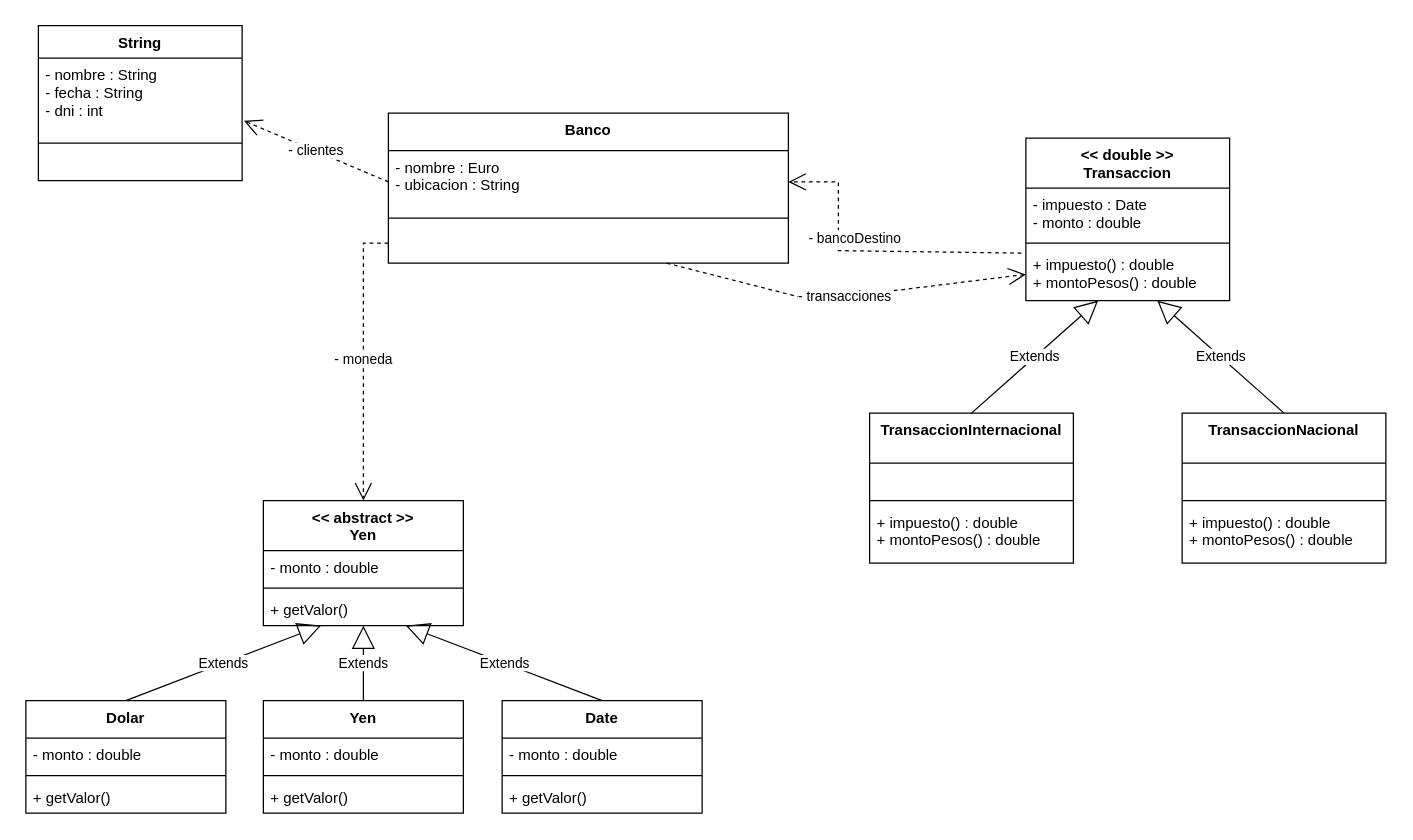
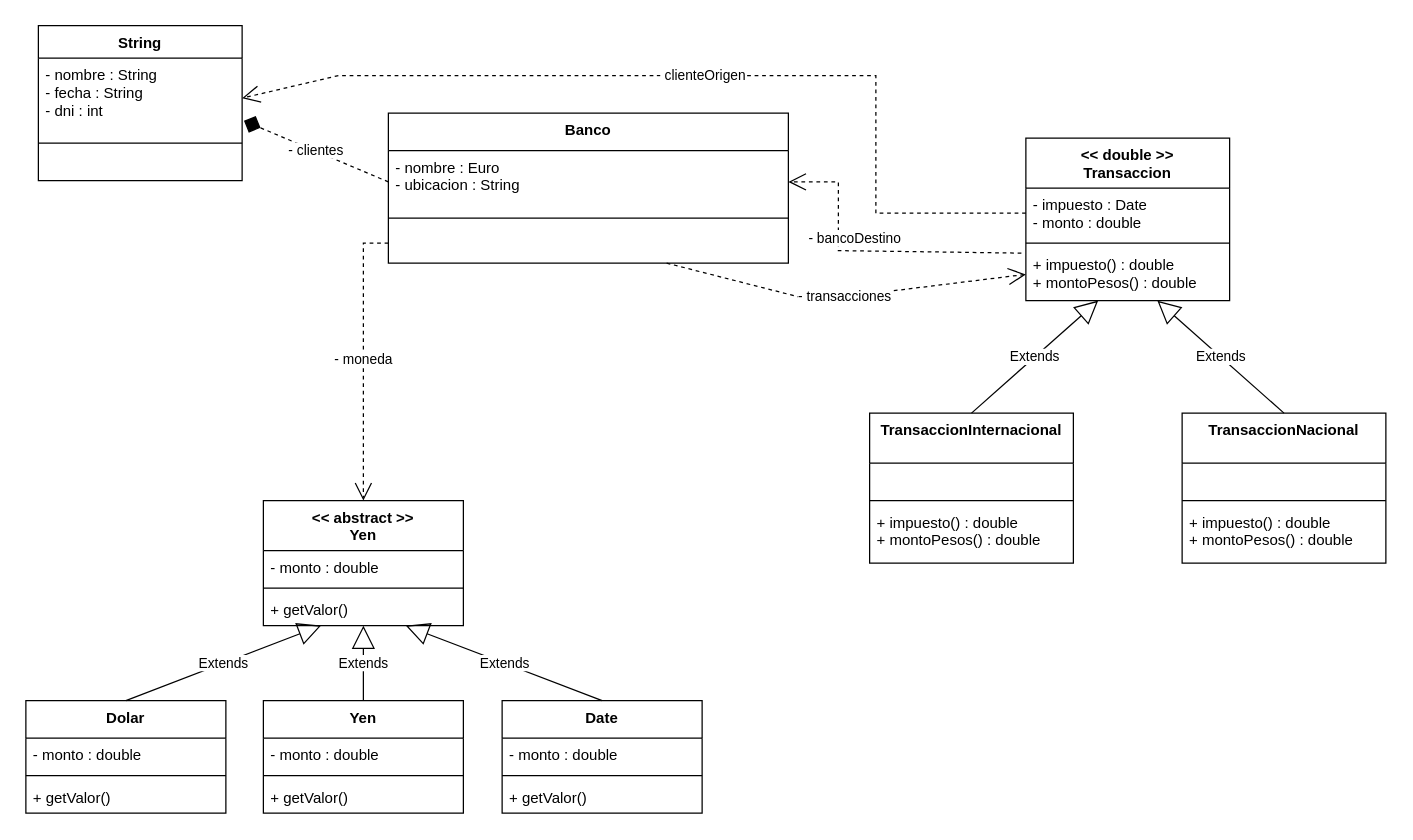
none -> (701, 76)
(254, 125) -> (260, 128)
